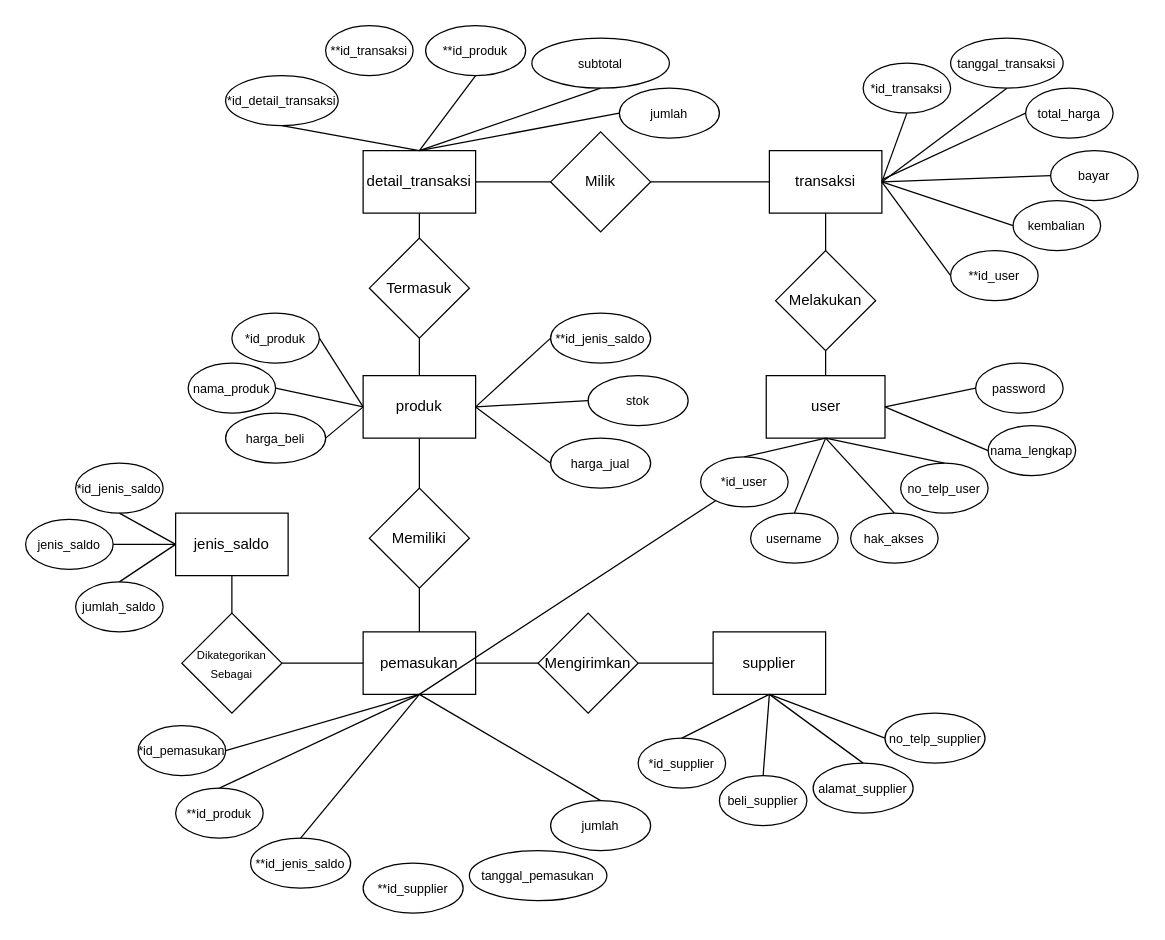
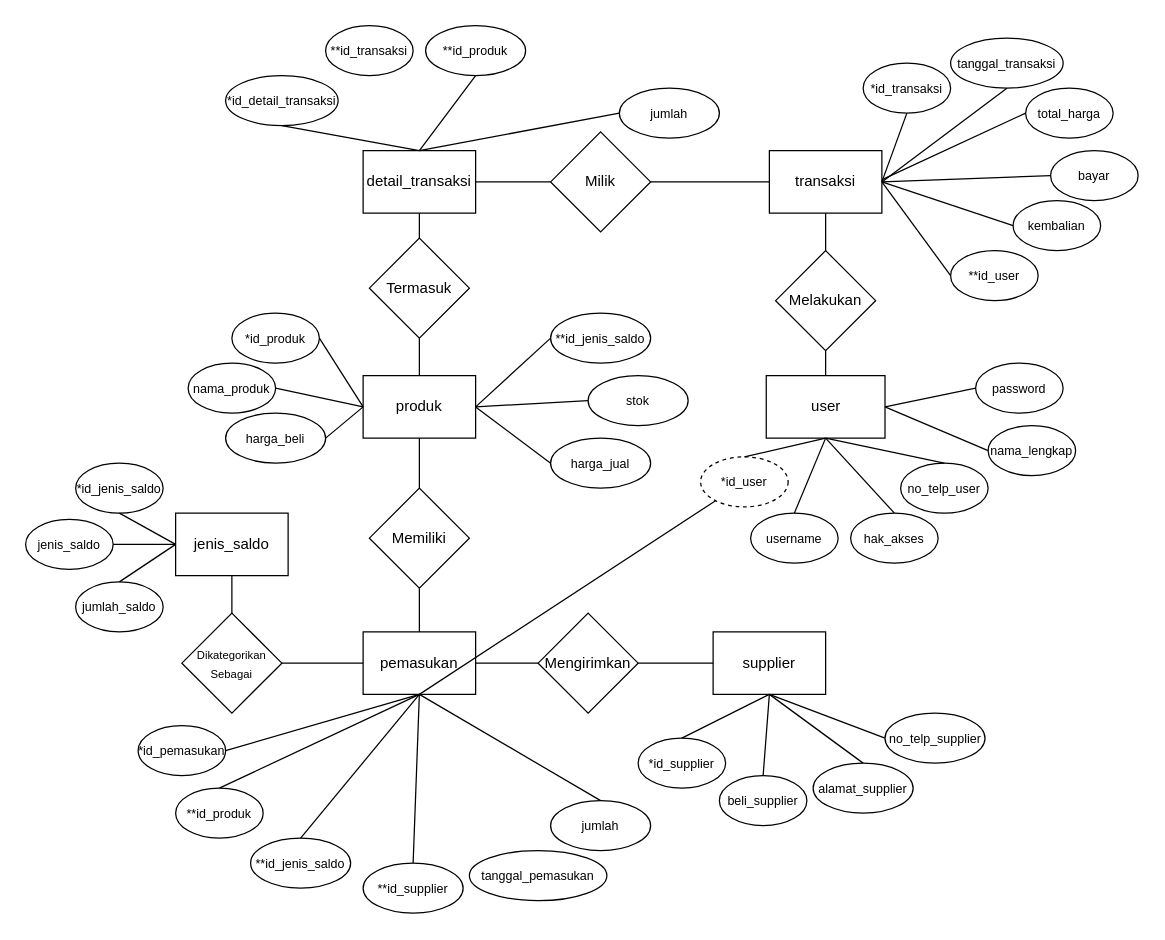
(601, 63) -> none
(514, 118) -> none
(744, 482) -> (744, 482)
none -> (416, 780)
